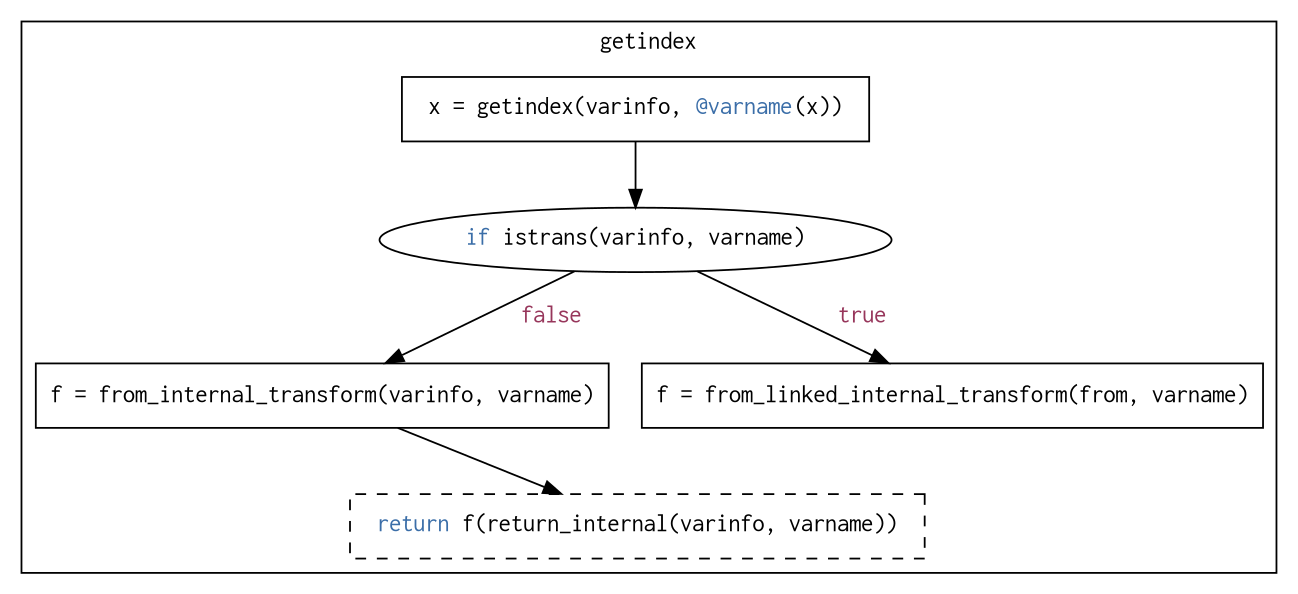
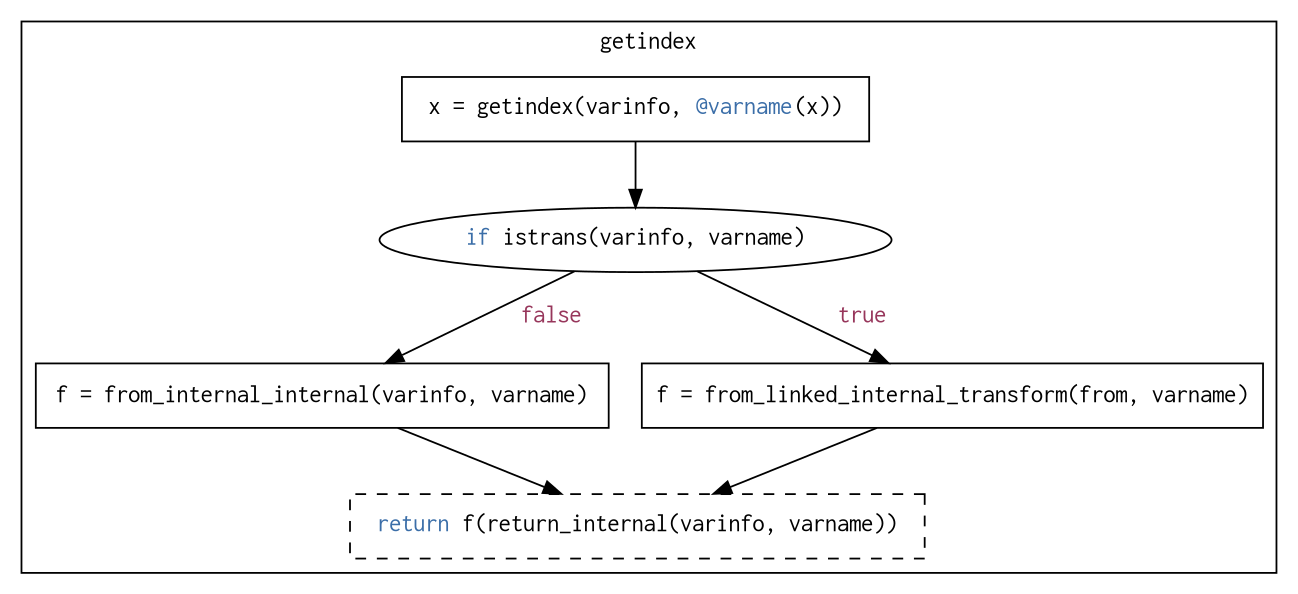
(322, 396) -> (322, 396)
none -> (804, 458)
